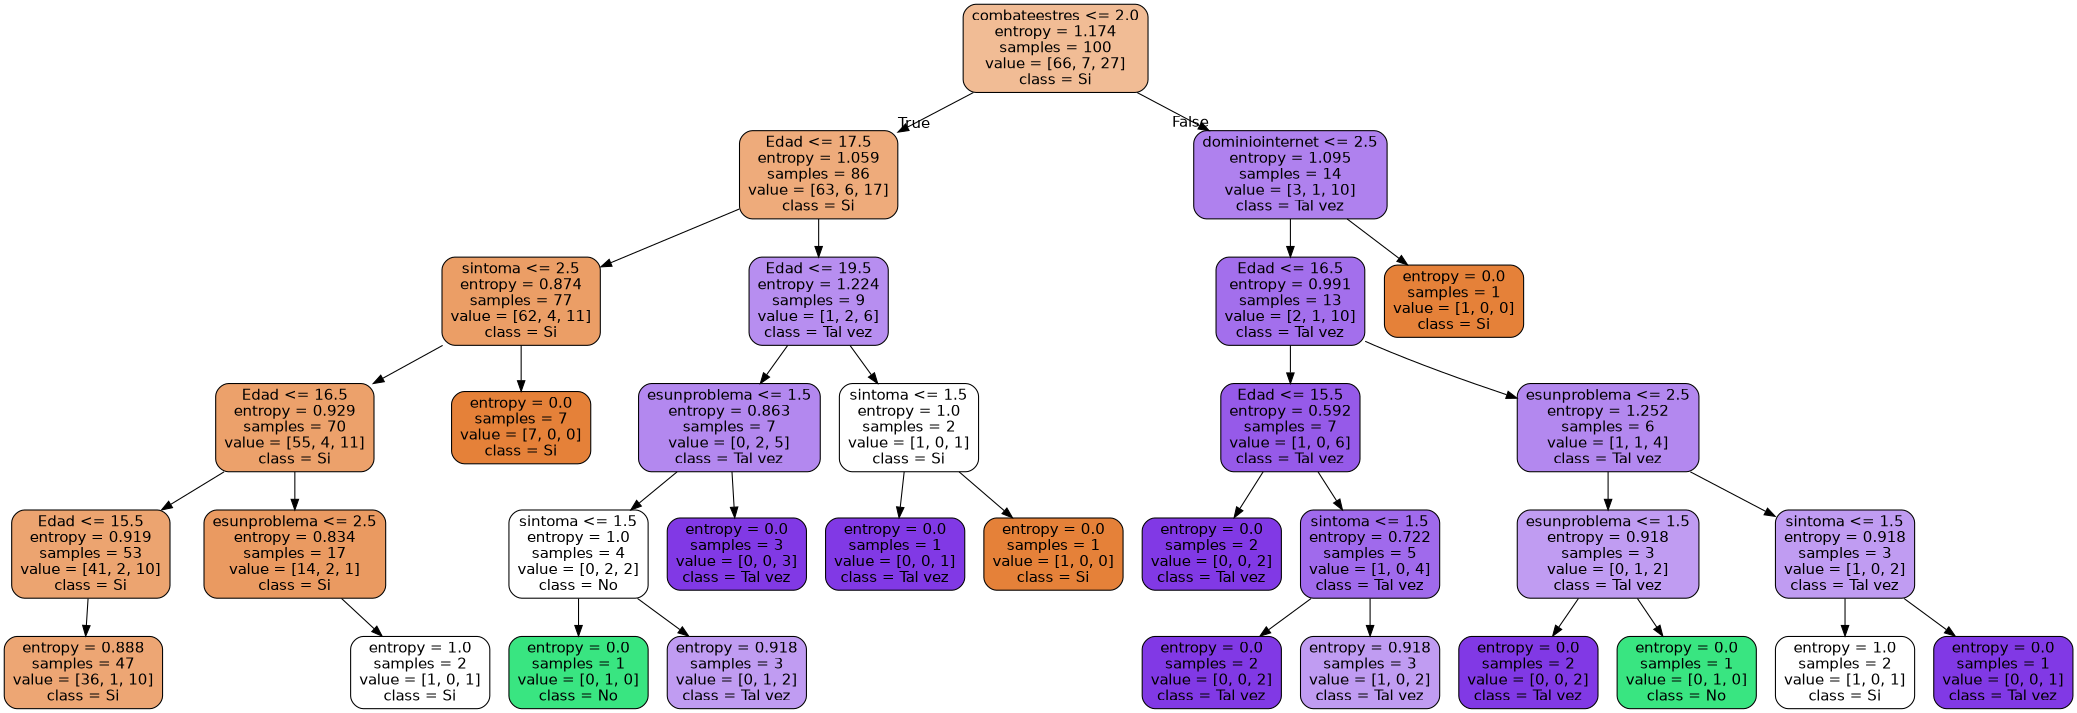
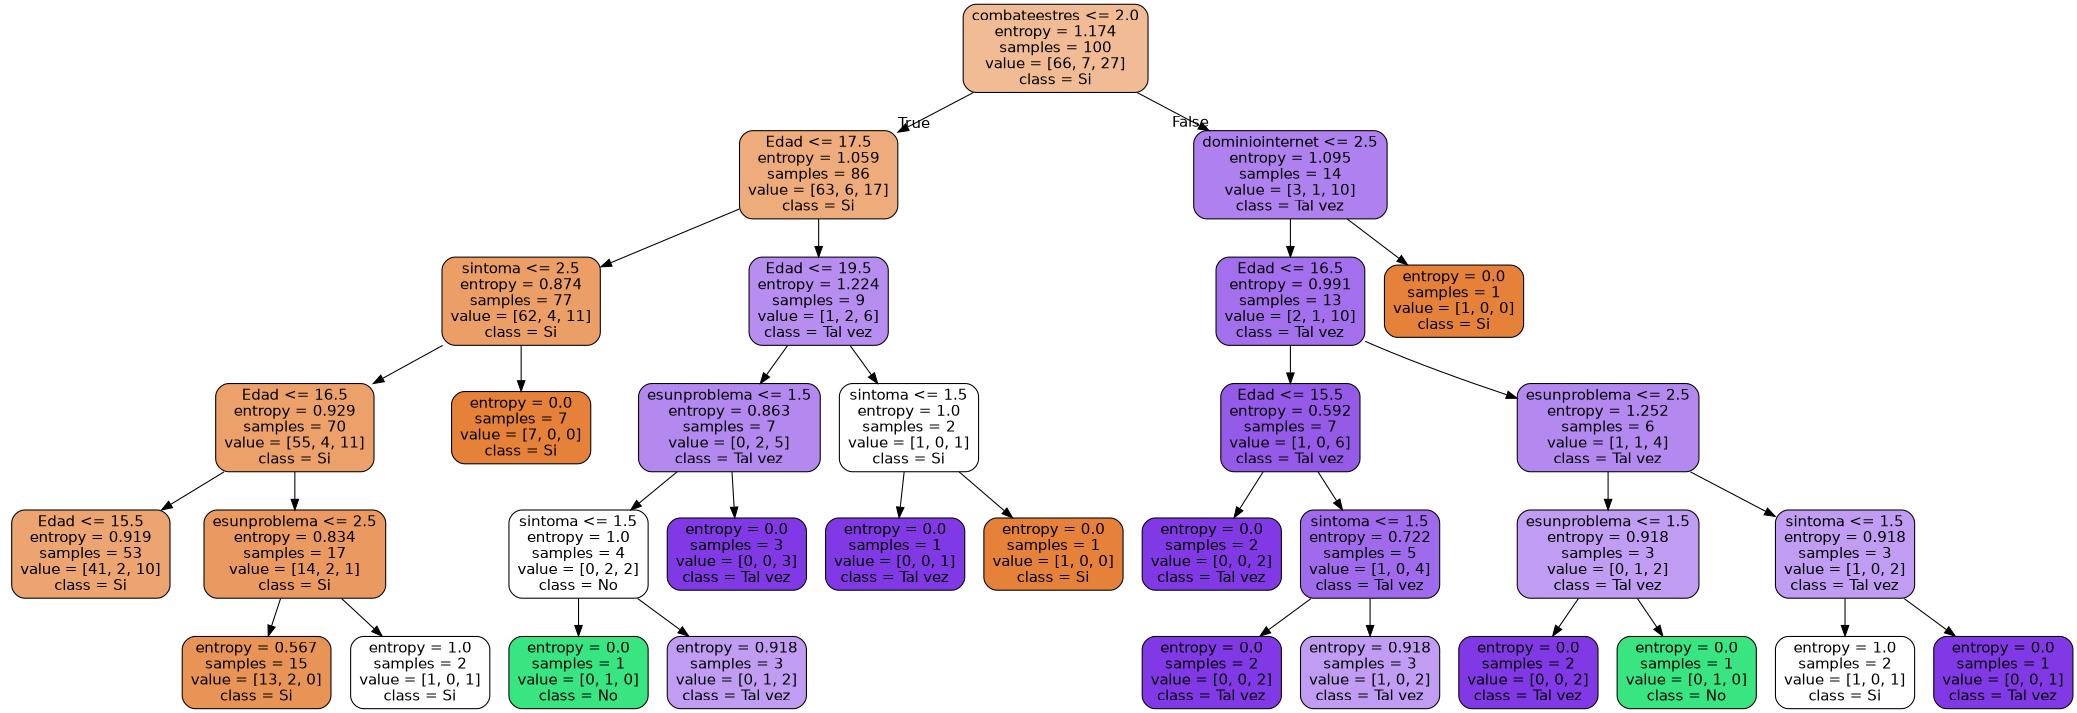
(83, 673) -> none
none -> (257, 673)
